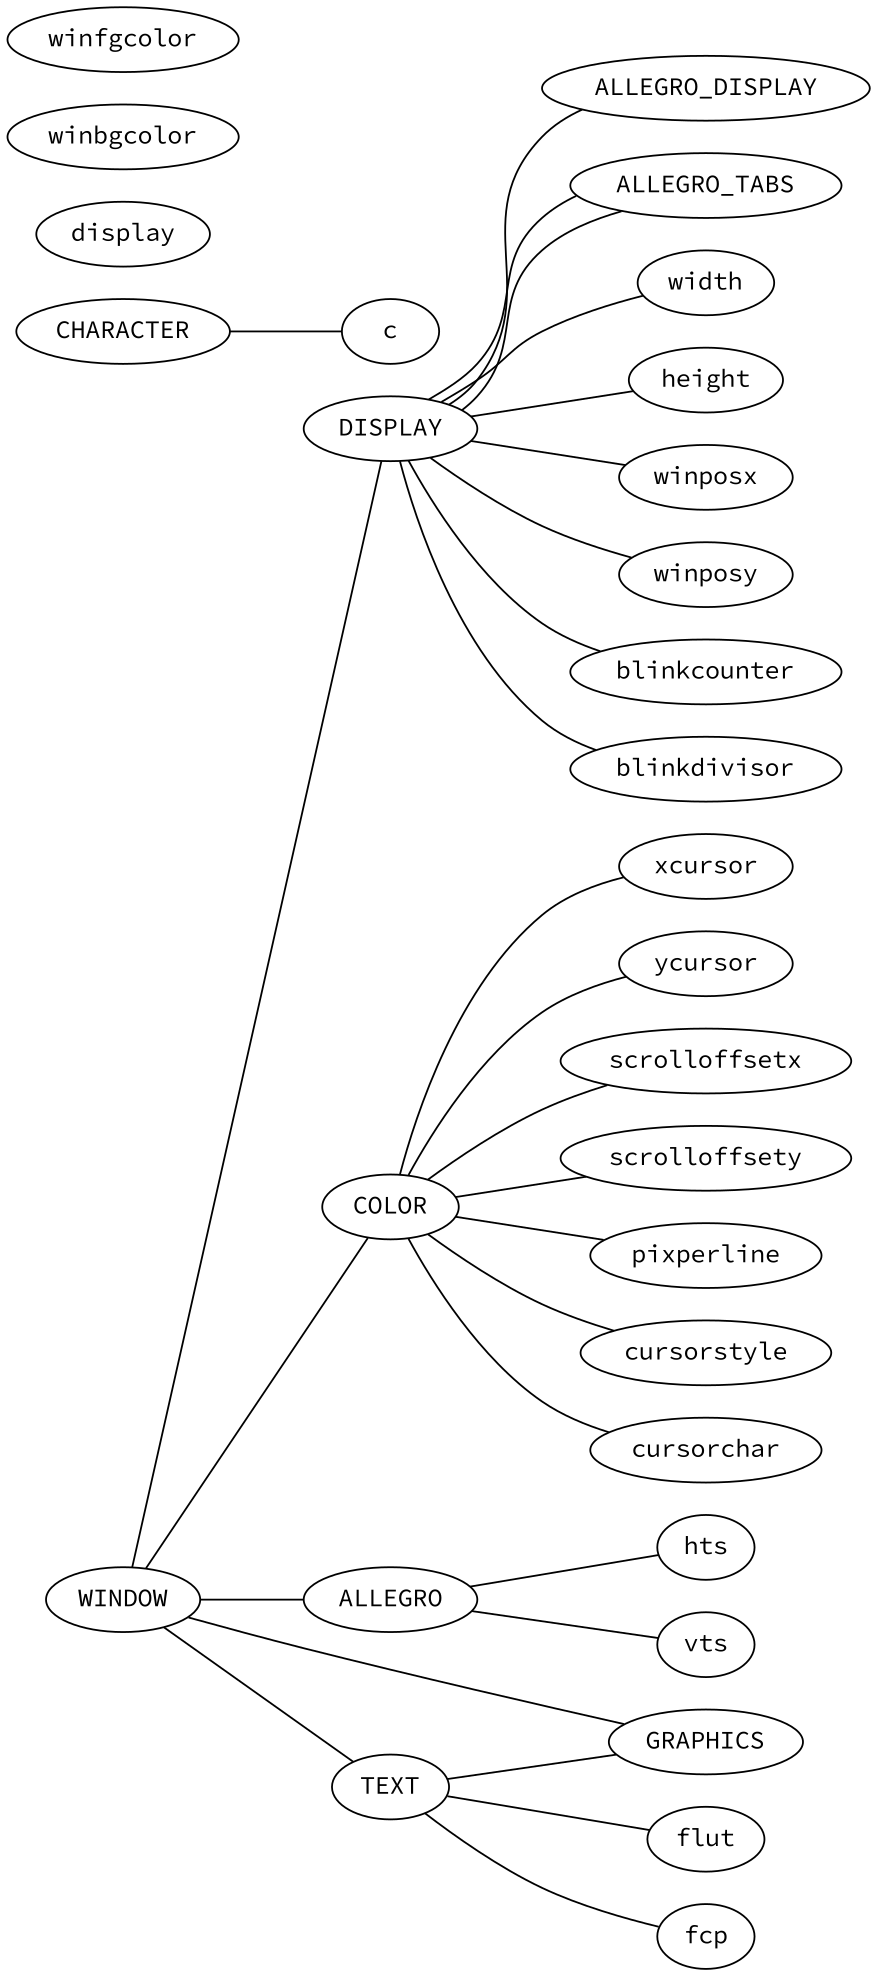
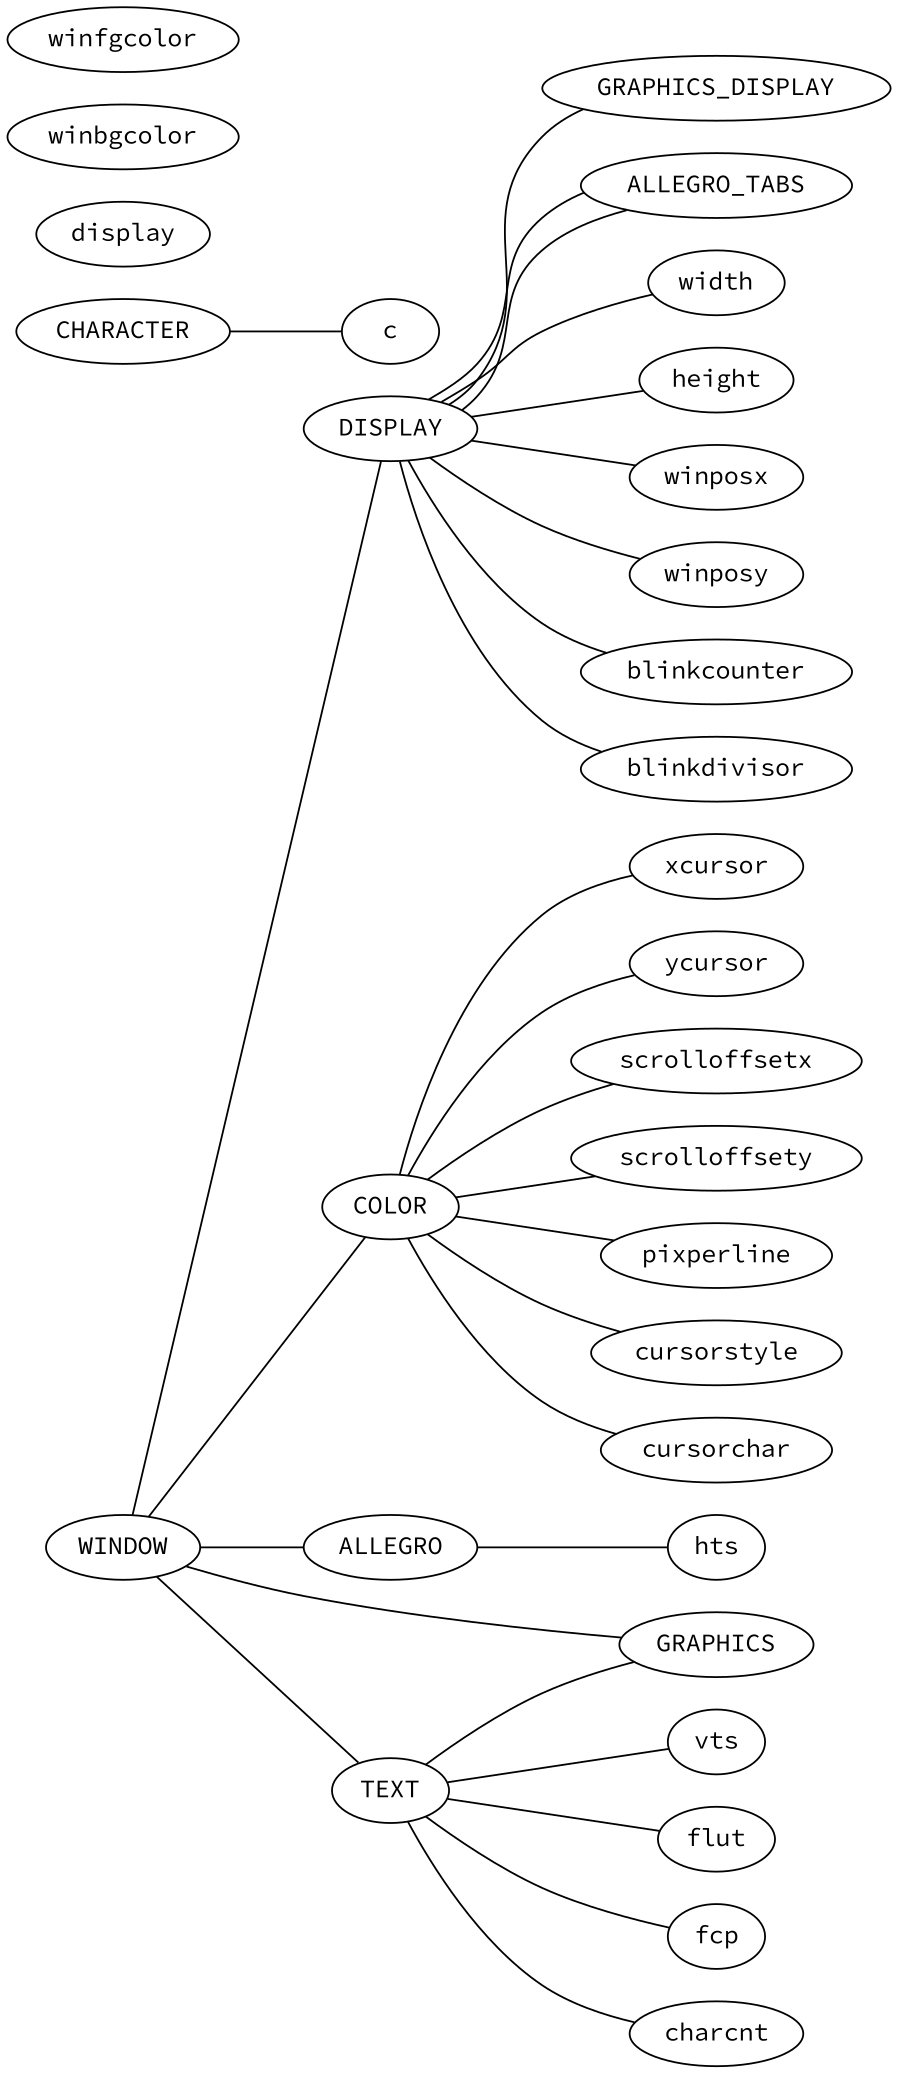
(706, 88) -> (716, 88)
(565, 1625) -> (558, 1766)
none -> (716, 2034)
